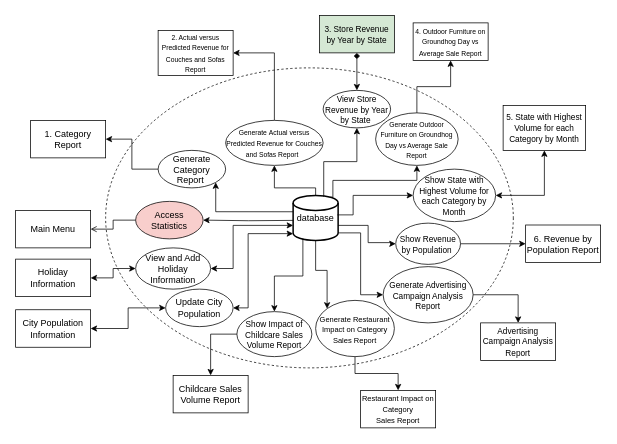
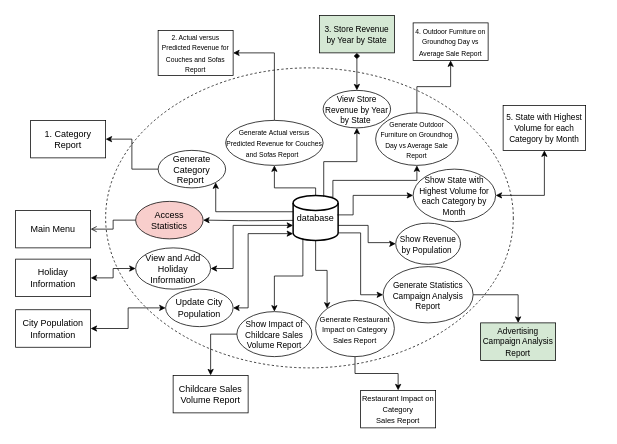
(490, 244) -> none
(563, 244) -> none
(428, 295) -> (428, 295)
(518, 342) -> (518, 342)
